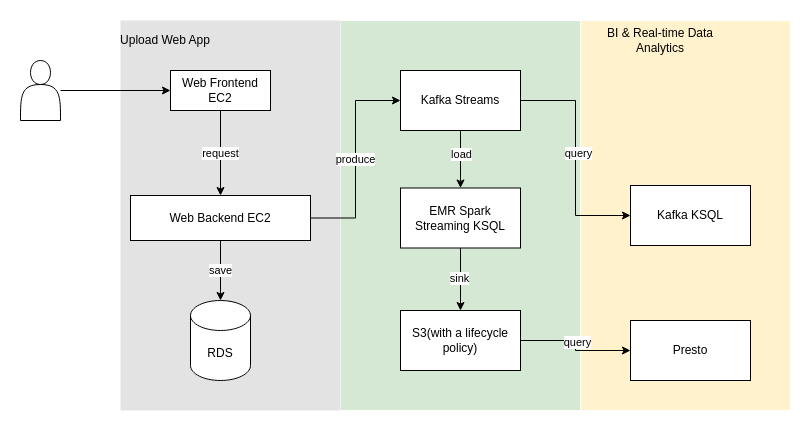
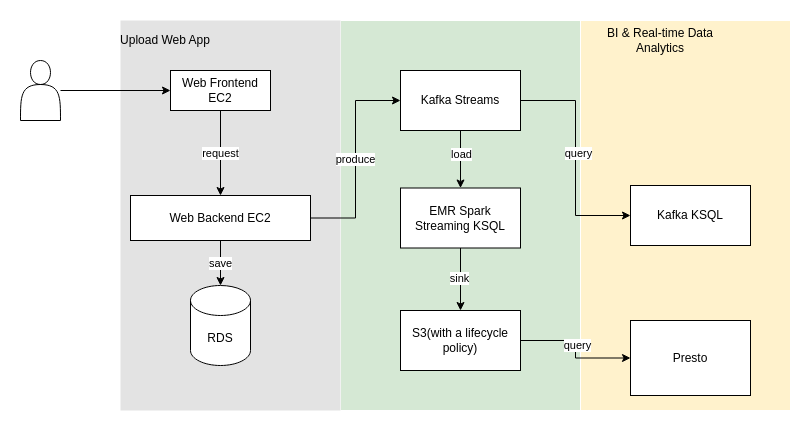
(221, 341) -> (221, 326)
(691, 351) -> (691, 358)
